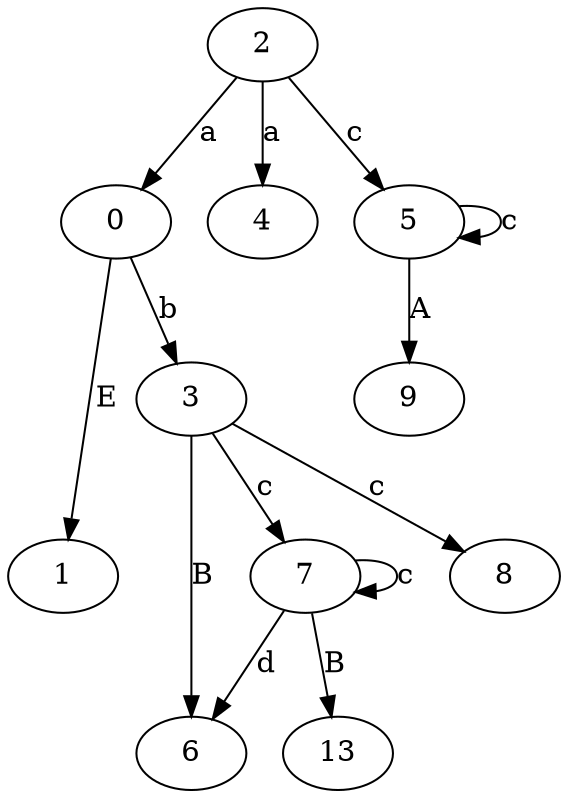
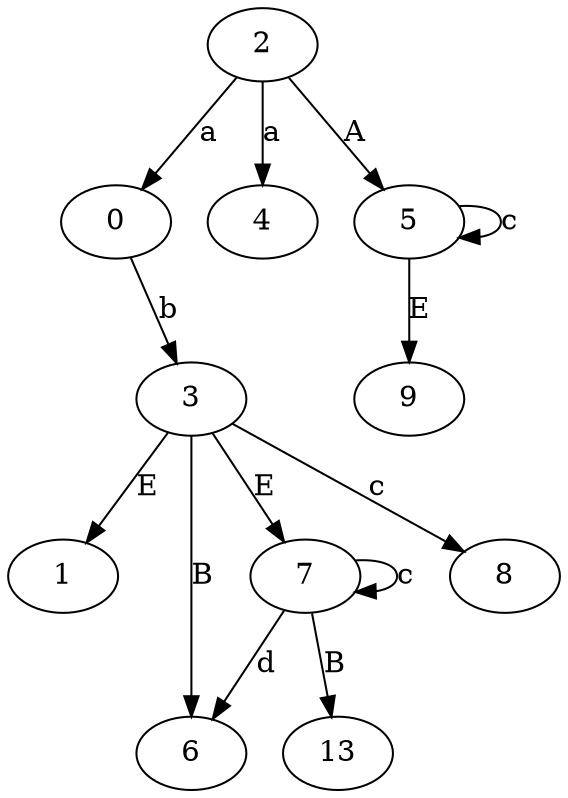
(354, 133) -> (354, 133)
(419, 311) -> (419, 311)
(91, 389) -> (133, 479)
(265, 488) -> (265, 488)
